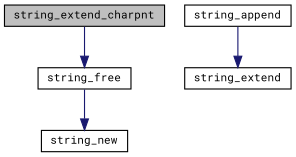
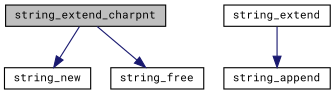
(238, 41) -> (277, 41)
(85, 104) -> (70, 42)
